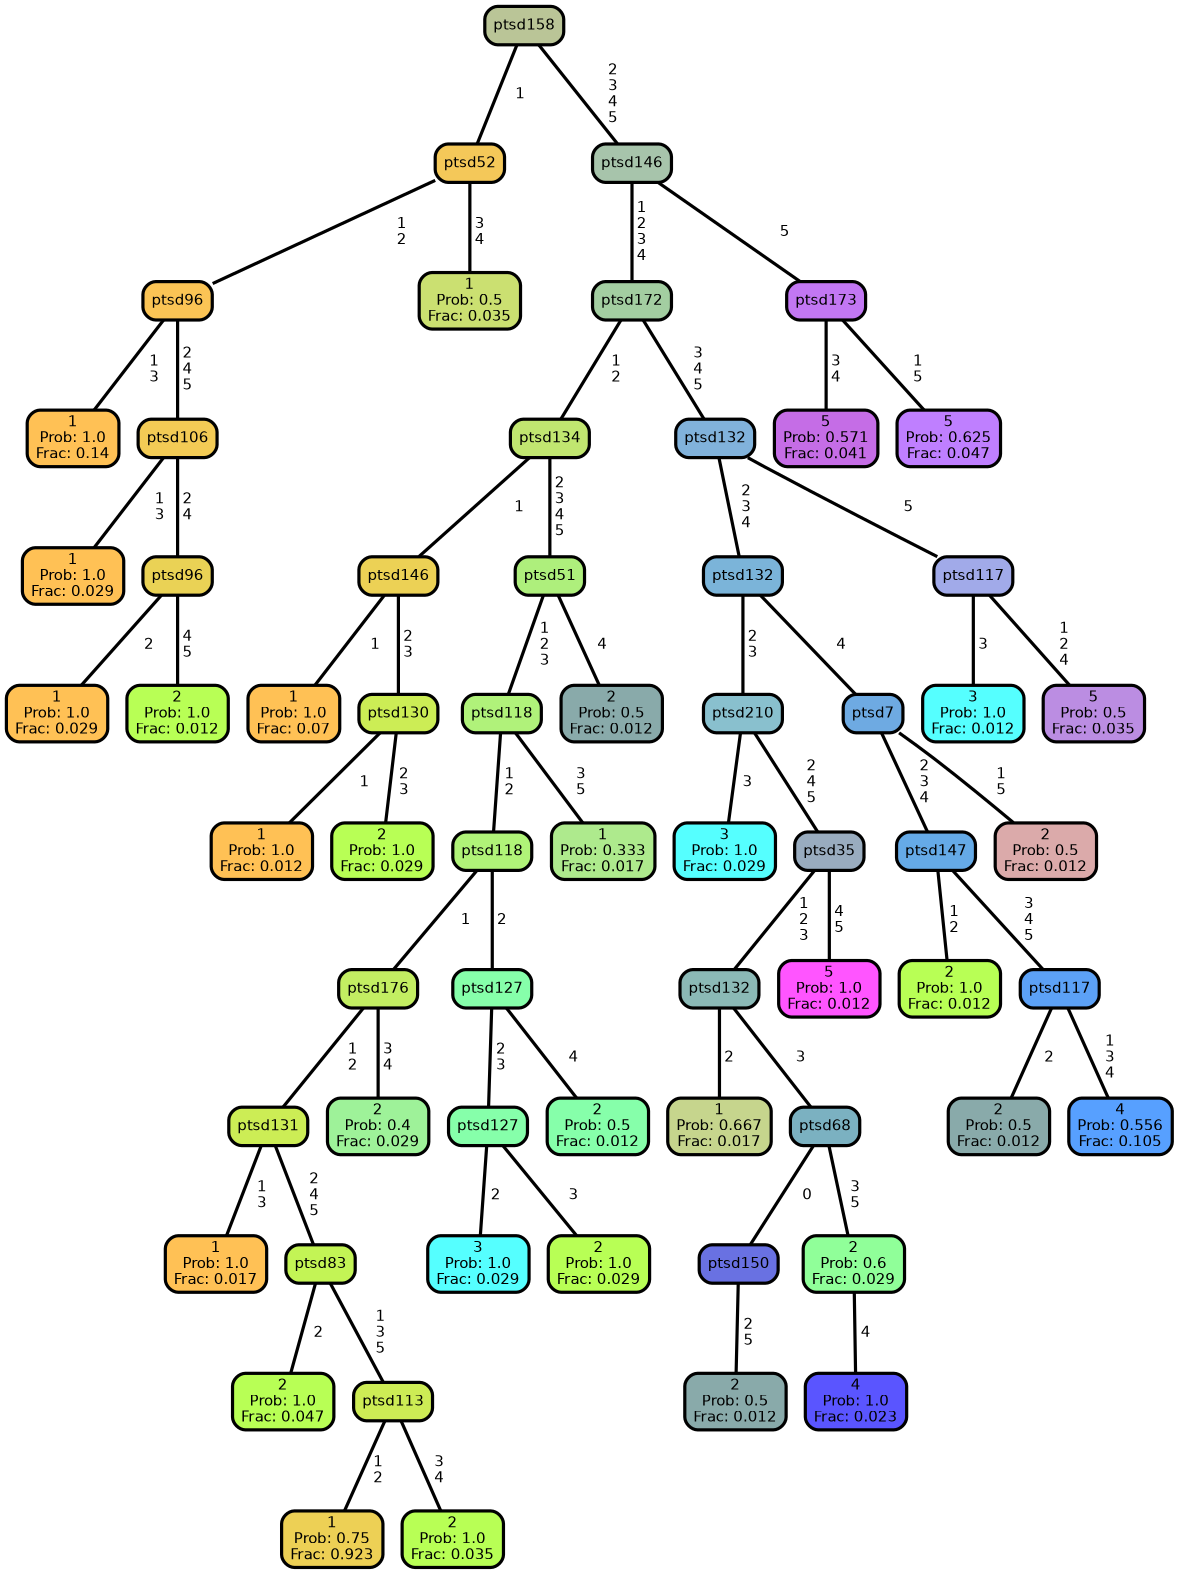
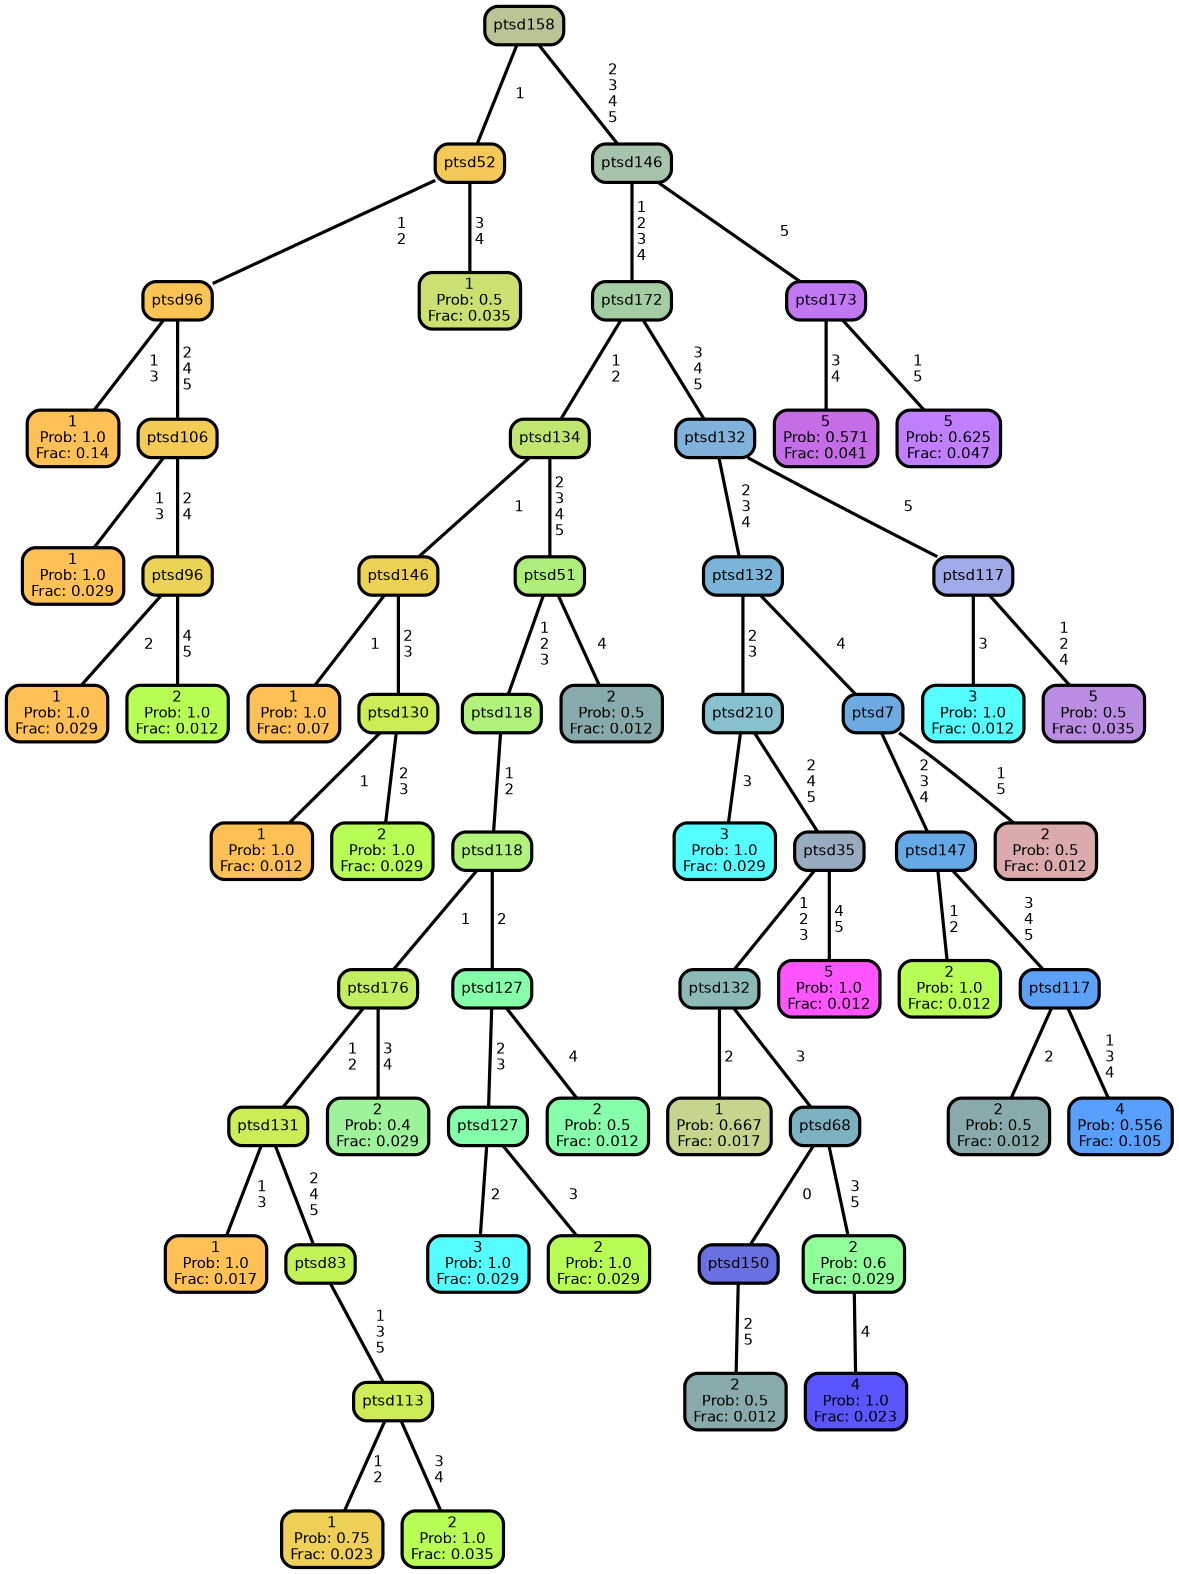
(603, 851) -> none
(283, 1402) -> none
(332, 1539) -> (332, 1539)
